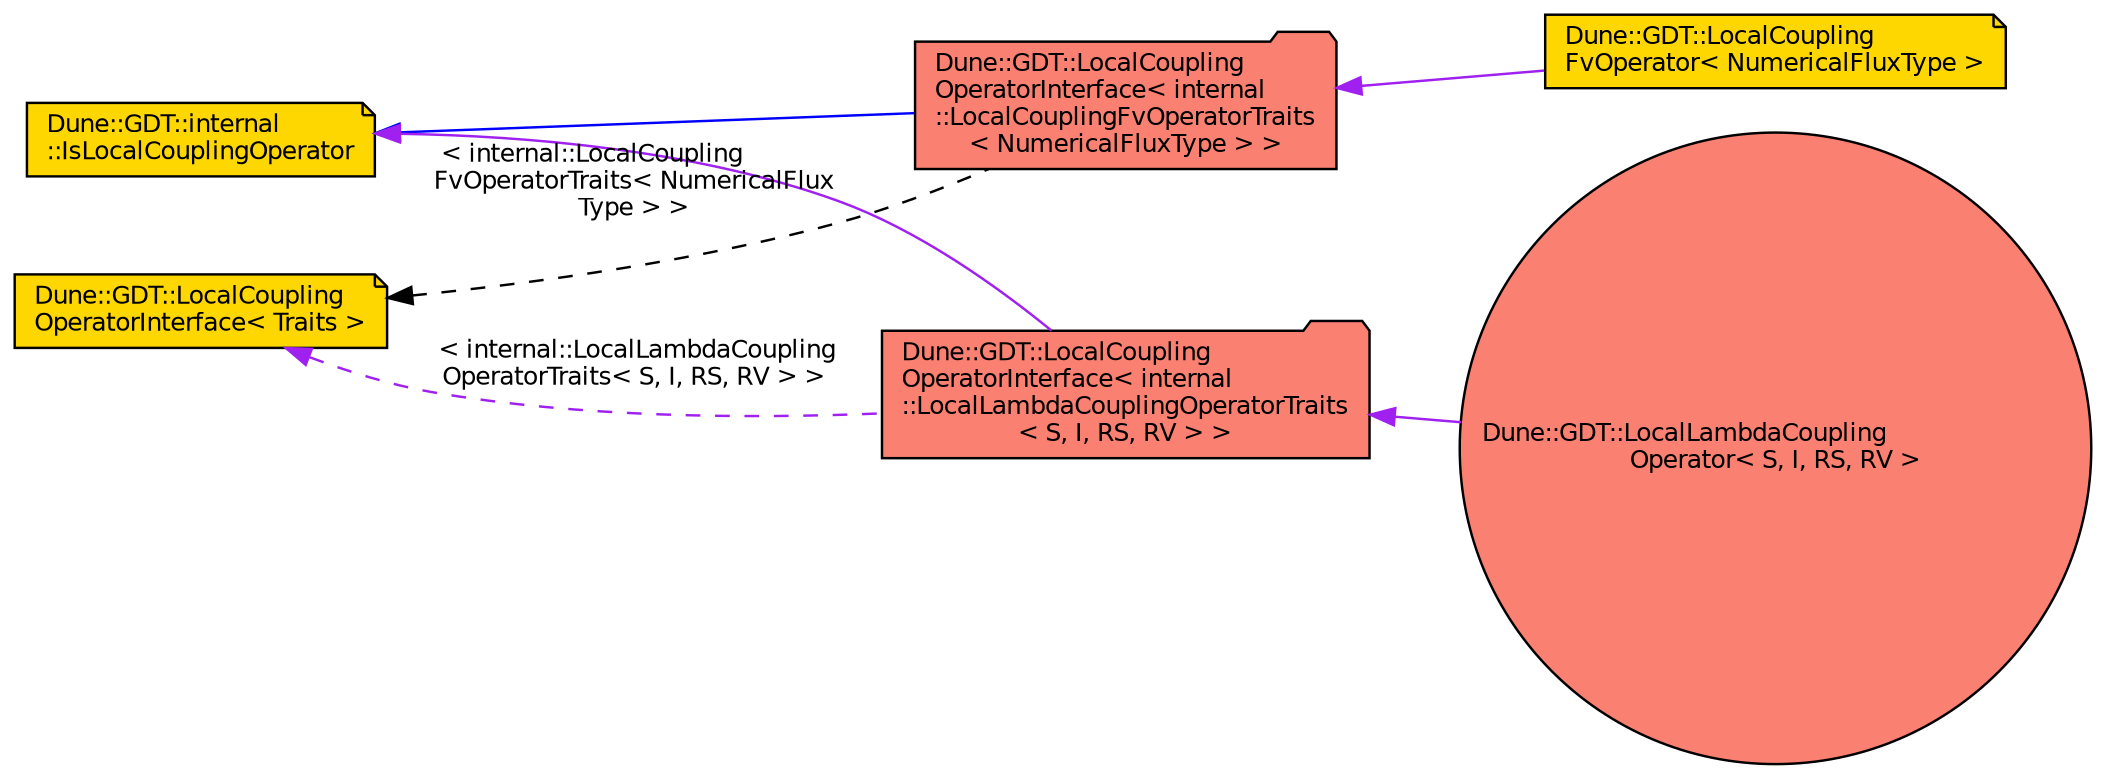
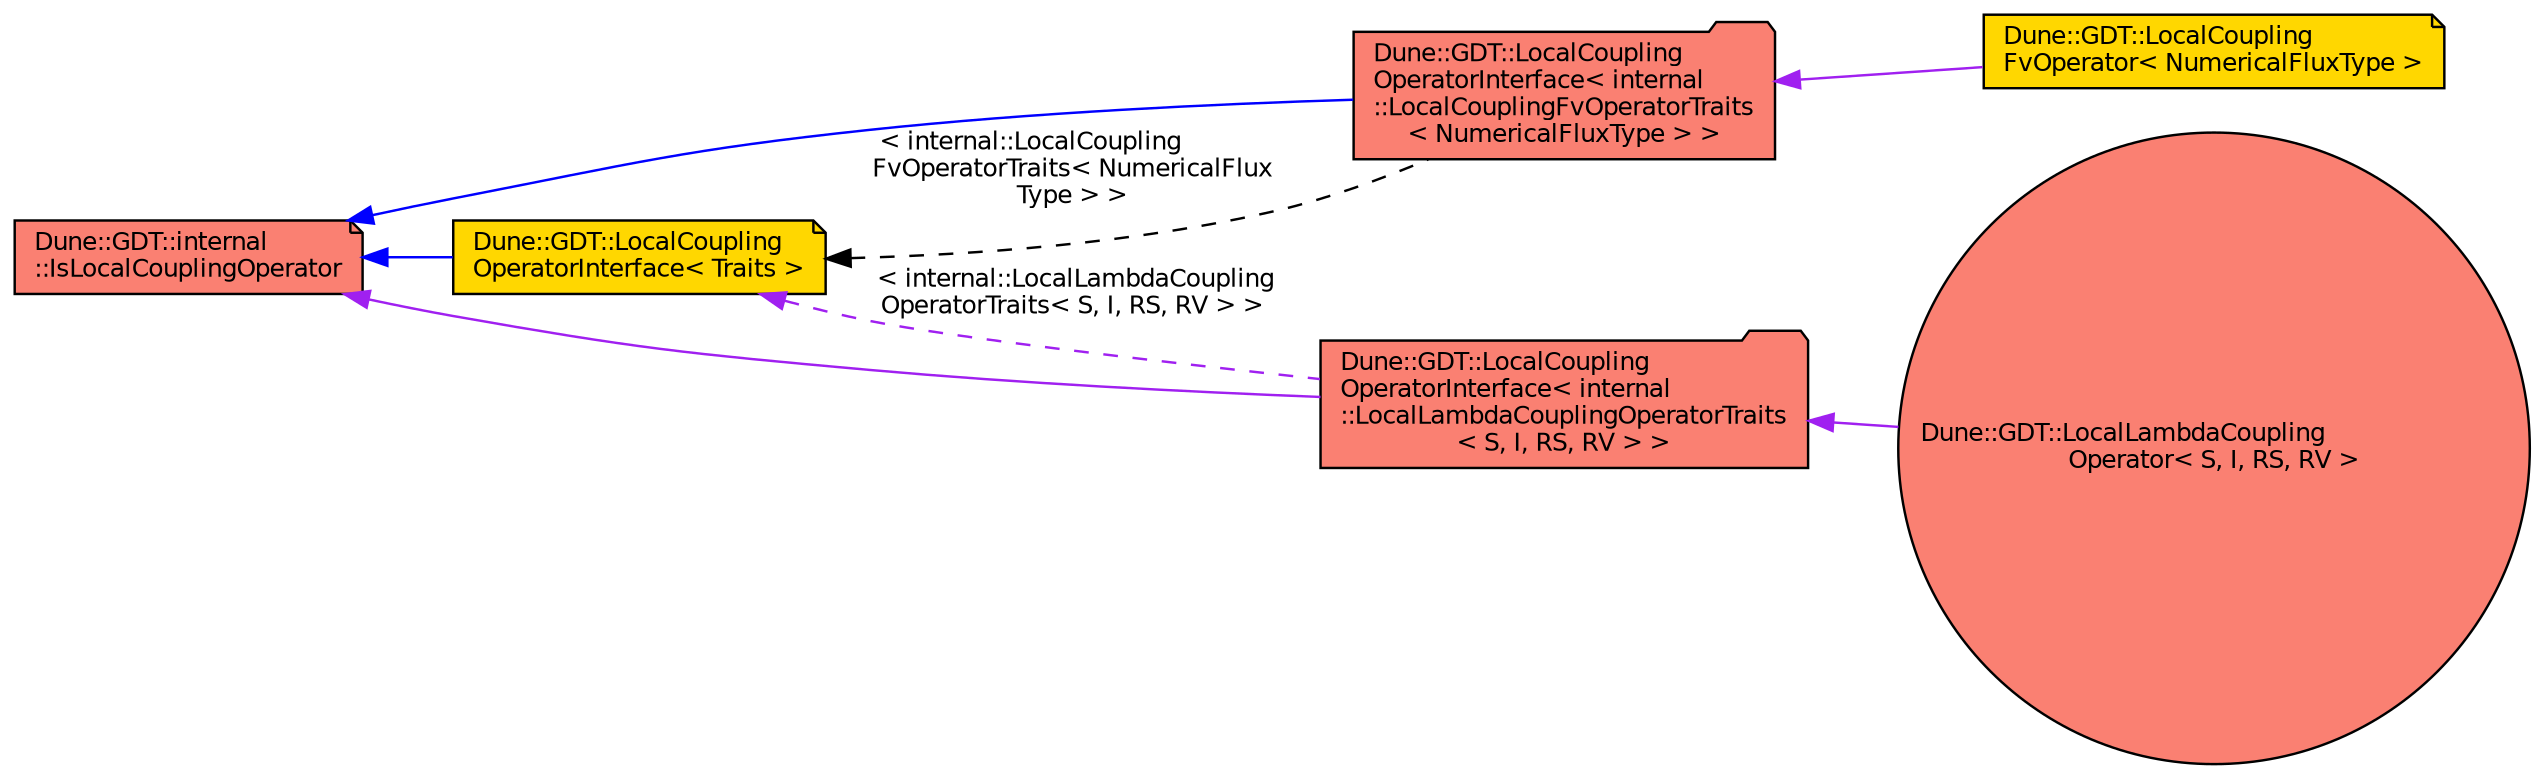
(201, 140) -> (189, 257)
none -> (420, 257)
